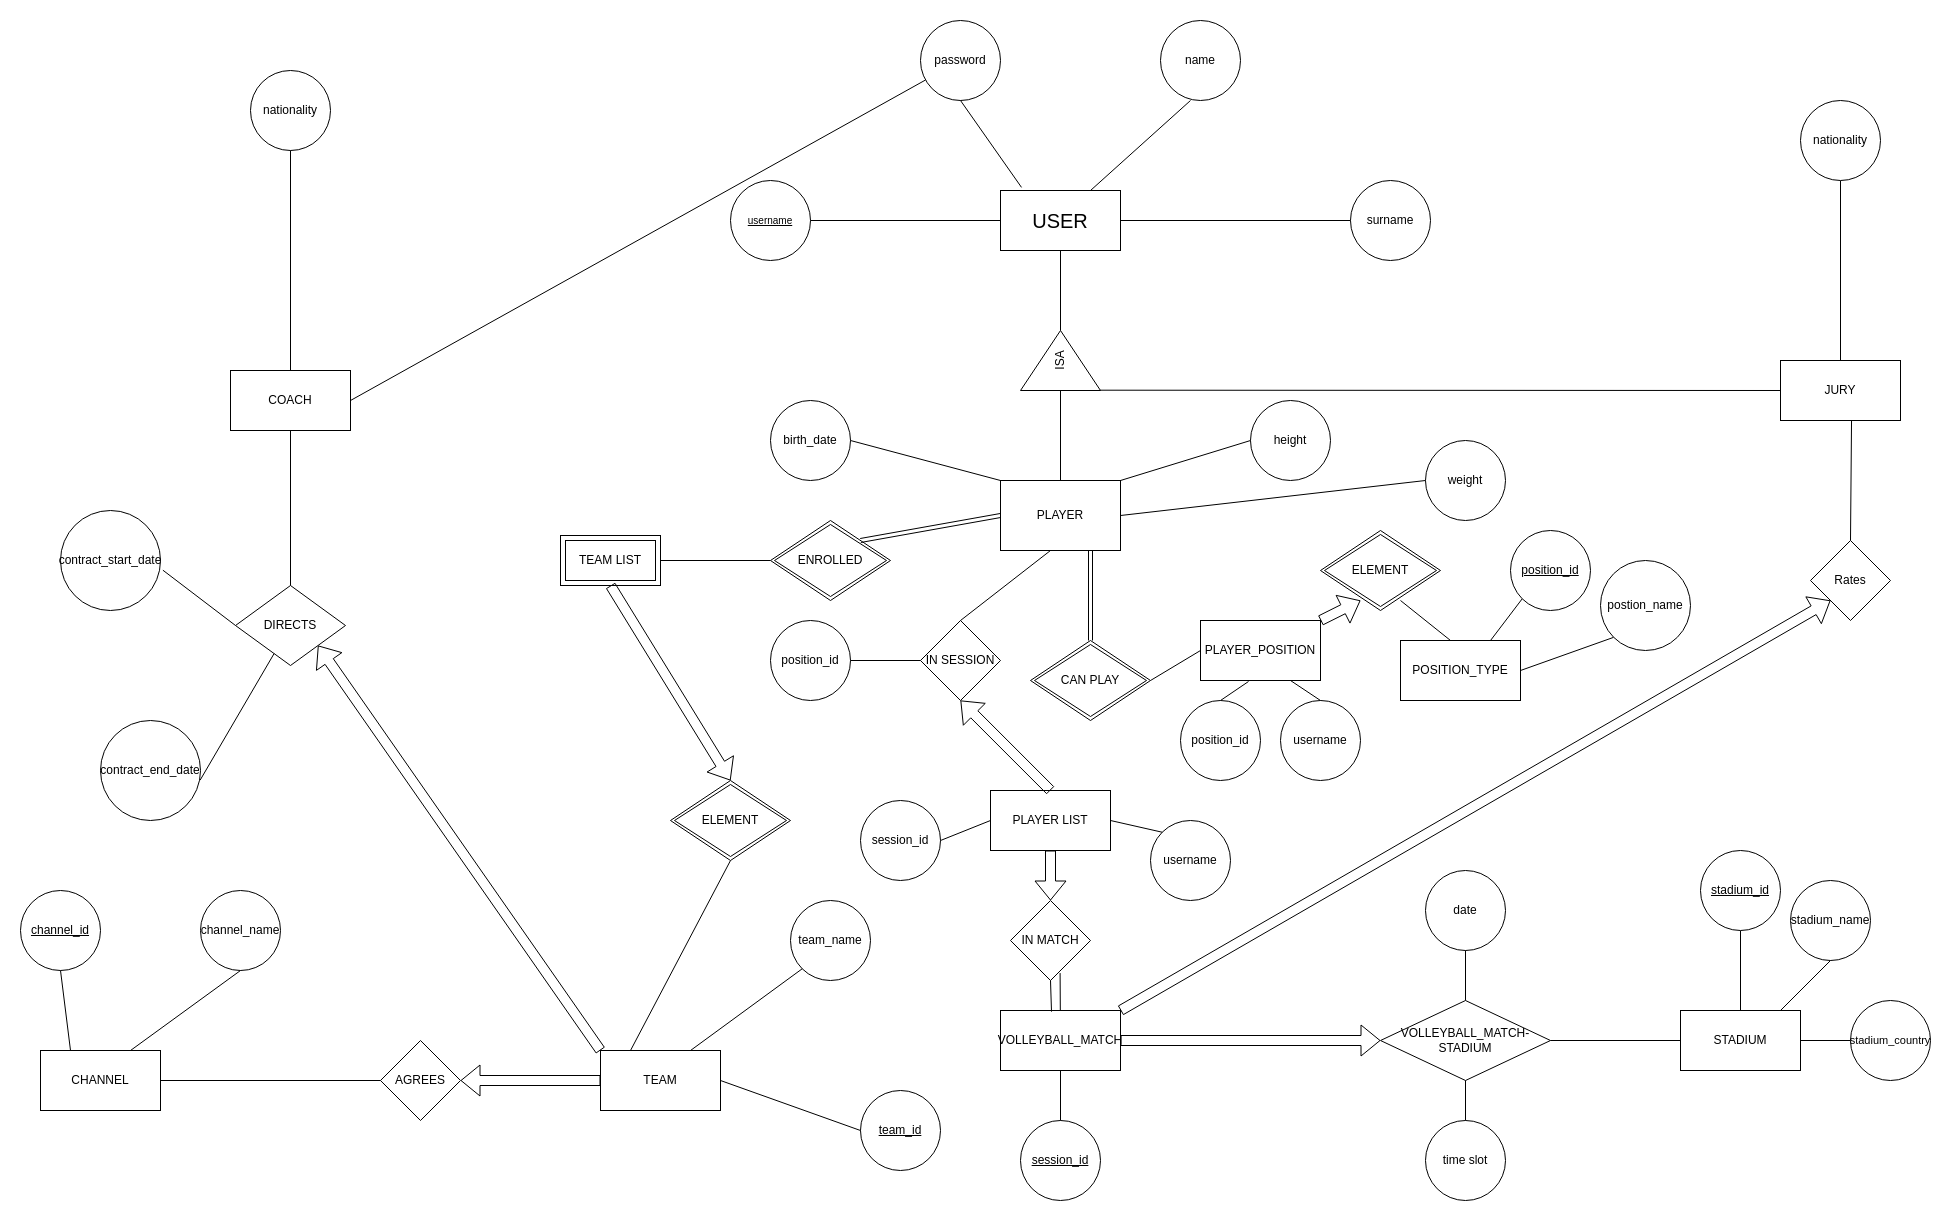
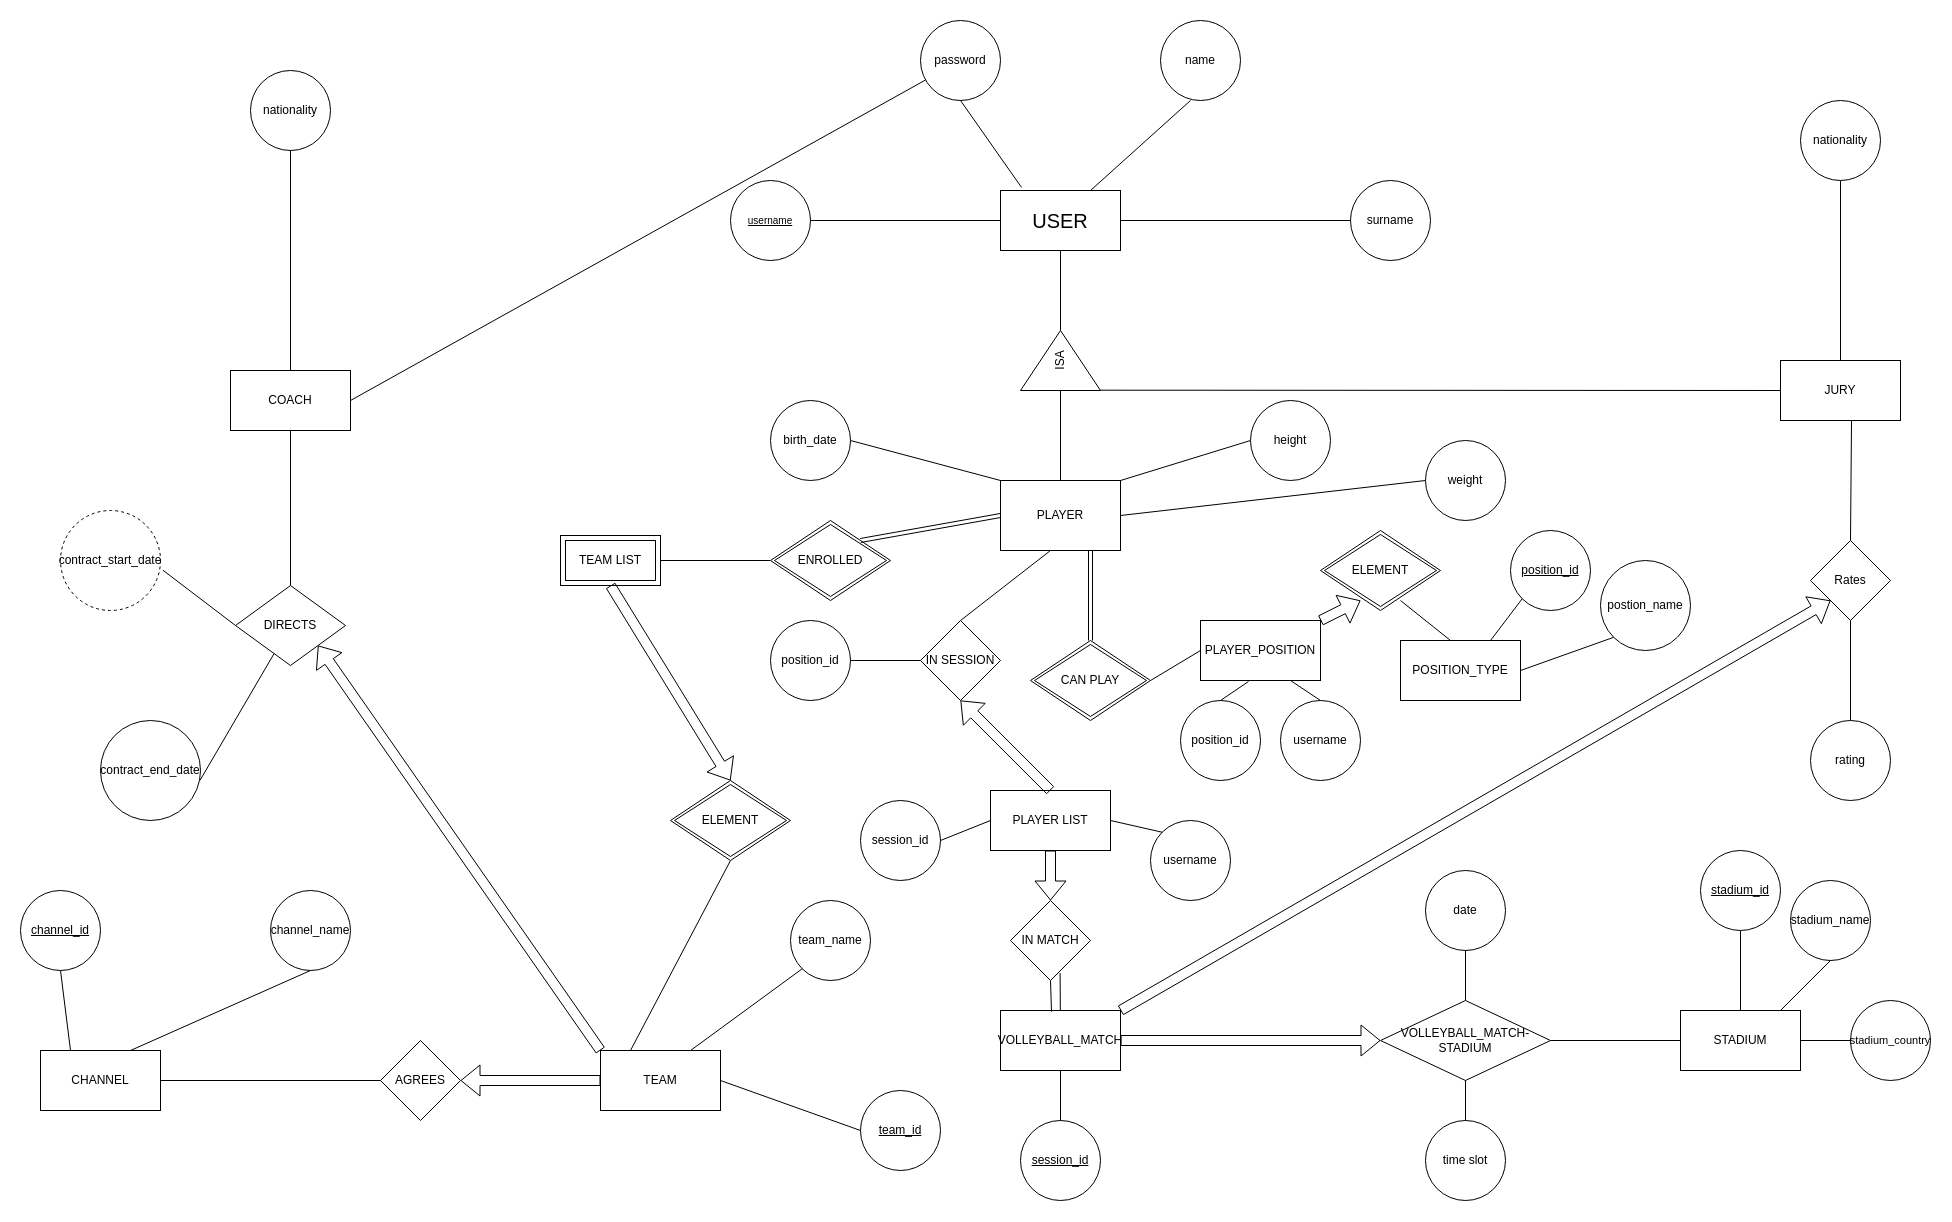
(111, 561) -> (111, 561)
none -> (1851, 671)
none -> (1851, 761)
(241, 931) -> (311, 931)
